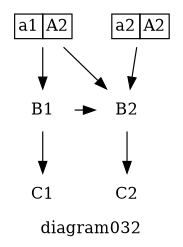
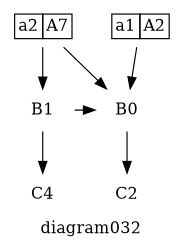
(155, 26) -> (57, 26)
(43, 62) -> (43, 62)
(127, 110) -> (127, 110)
(43, 194) -> (43, 194)
